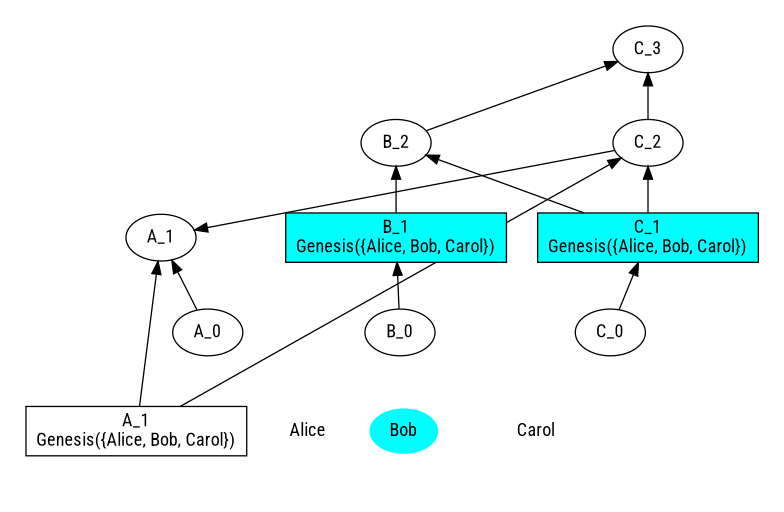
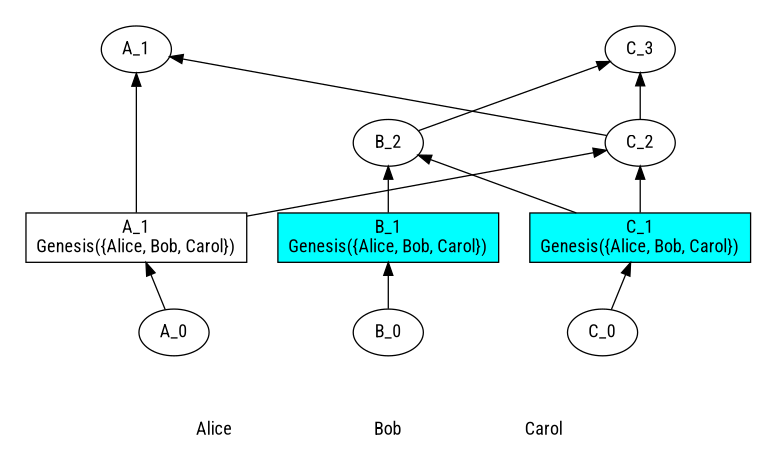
(187, 291) -> (158, 292)
(404, 431) -> (388, 430)
